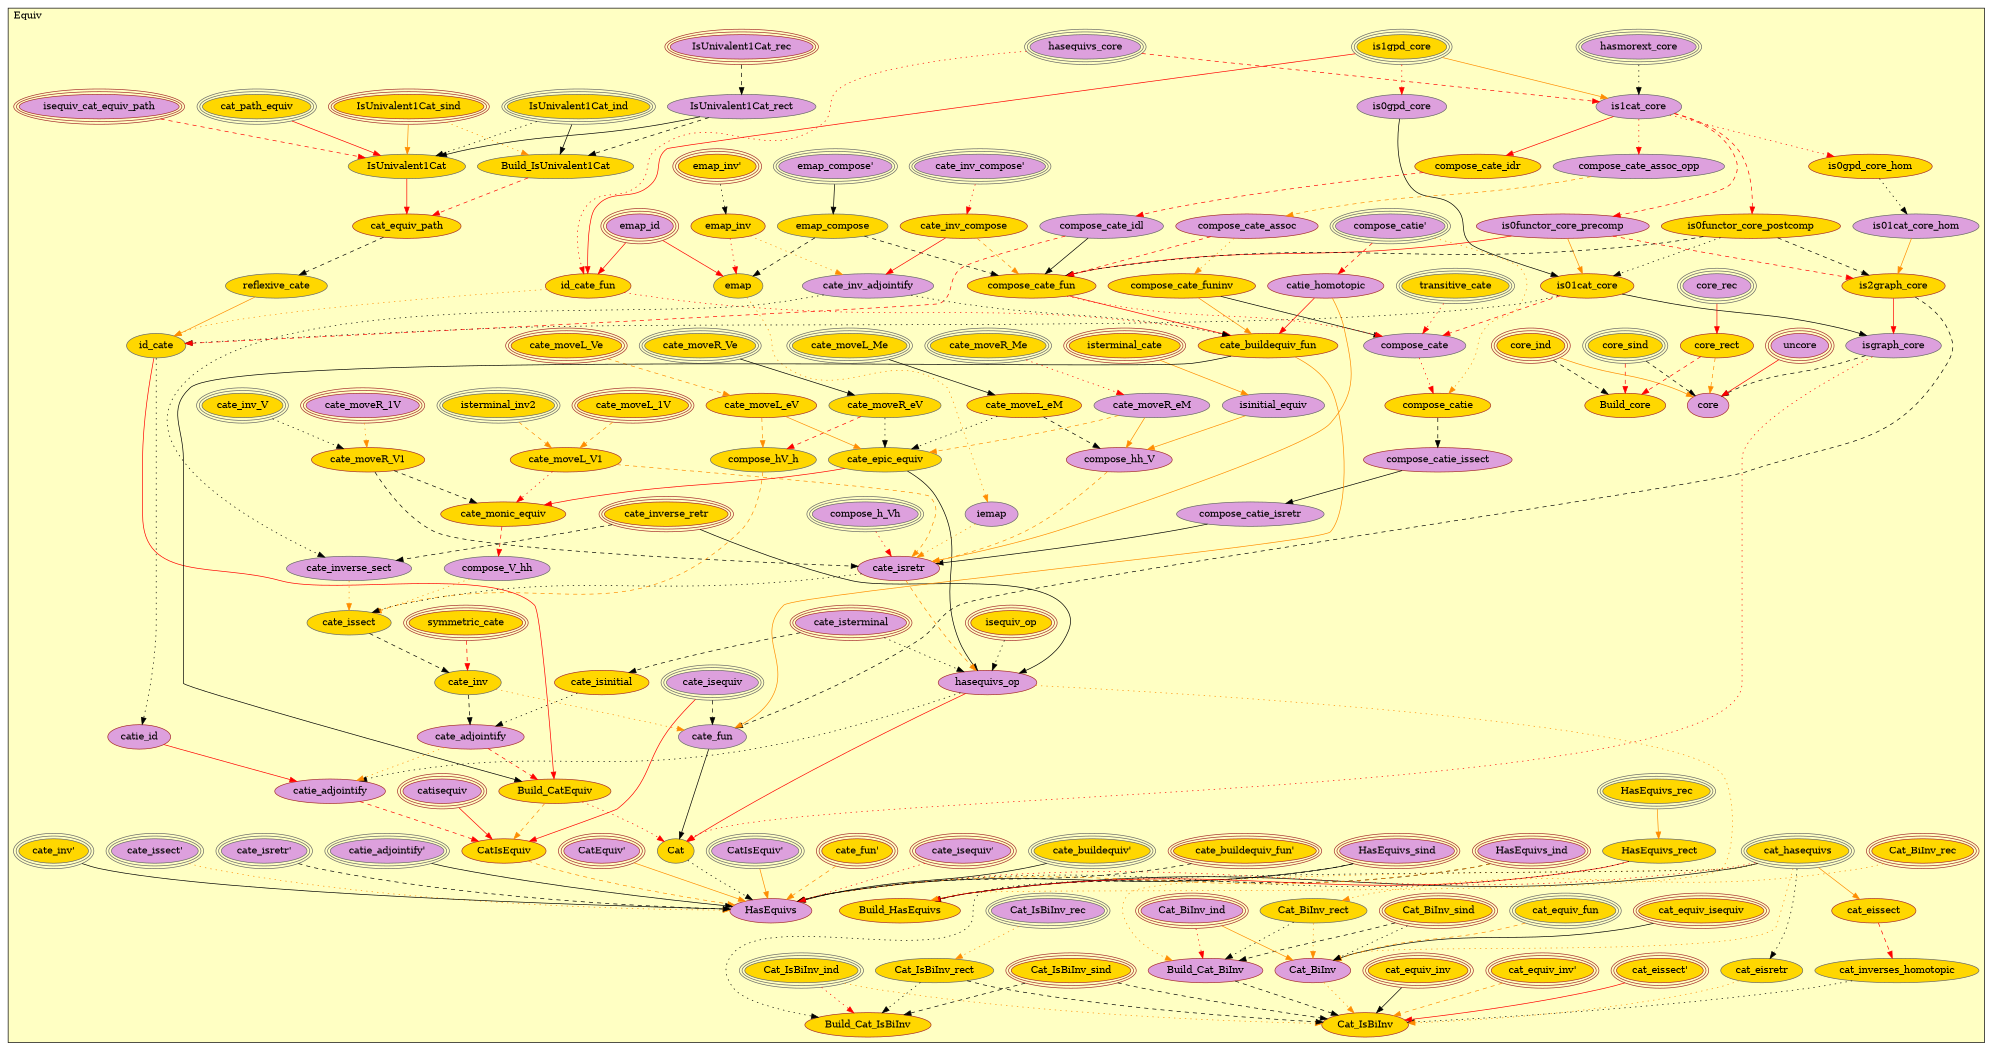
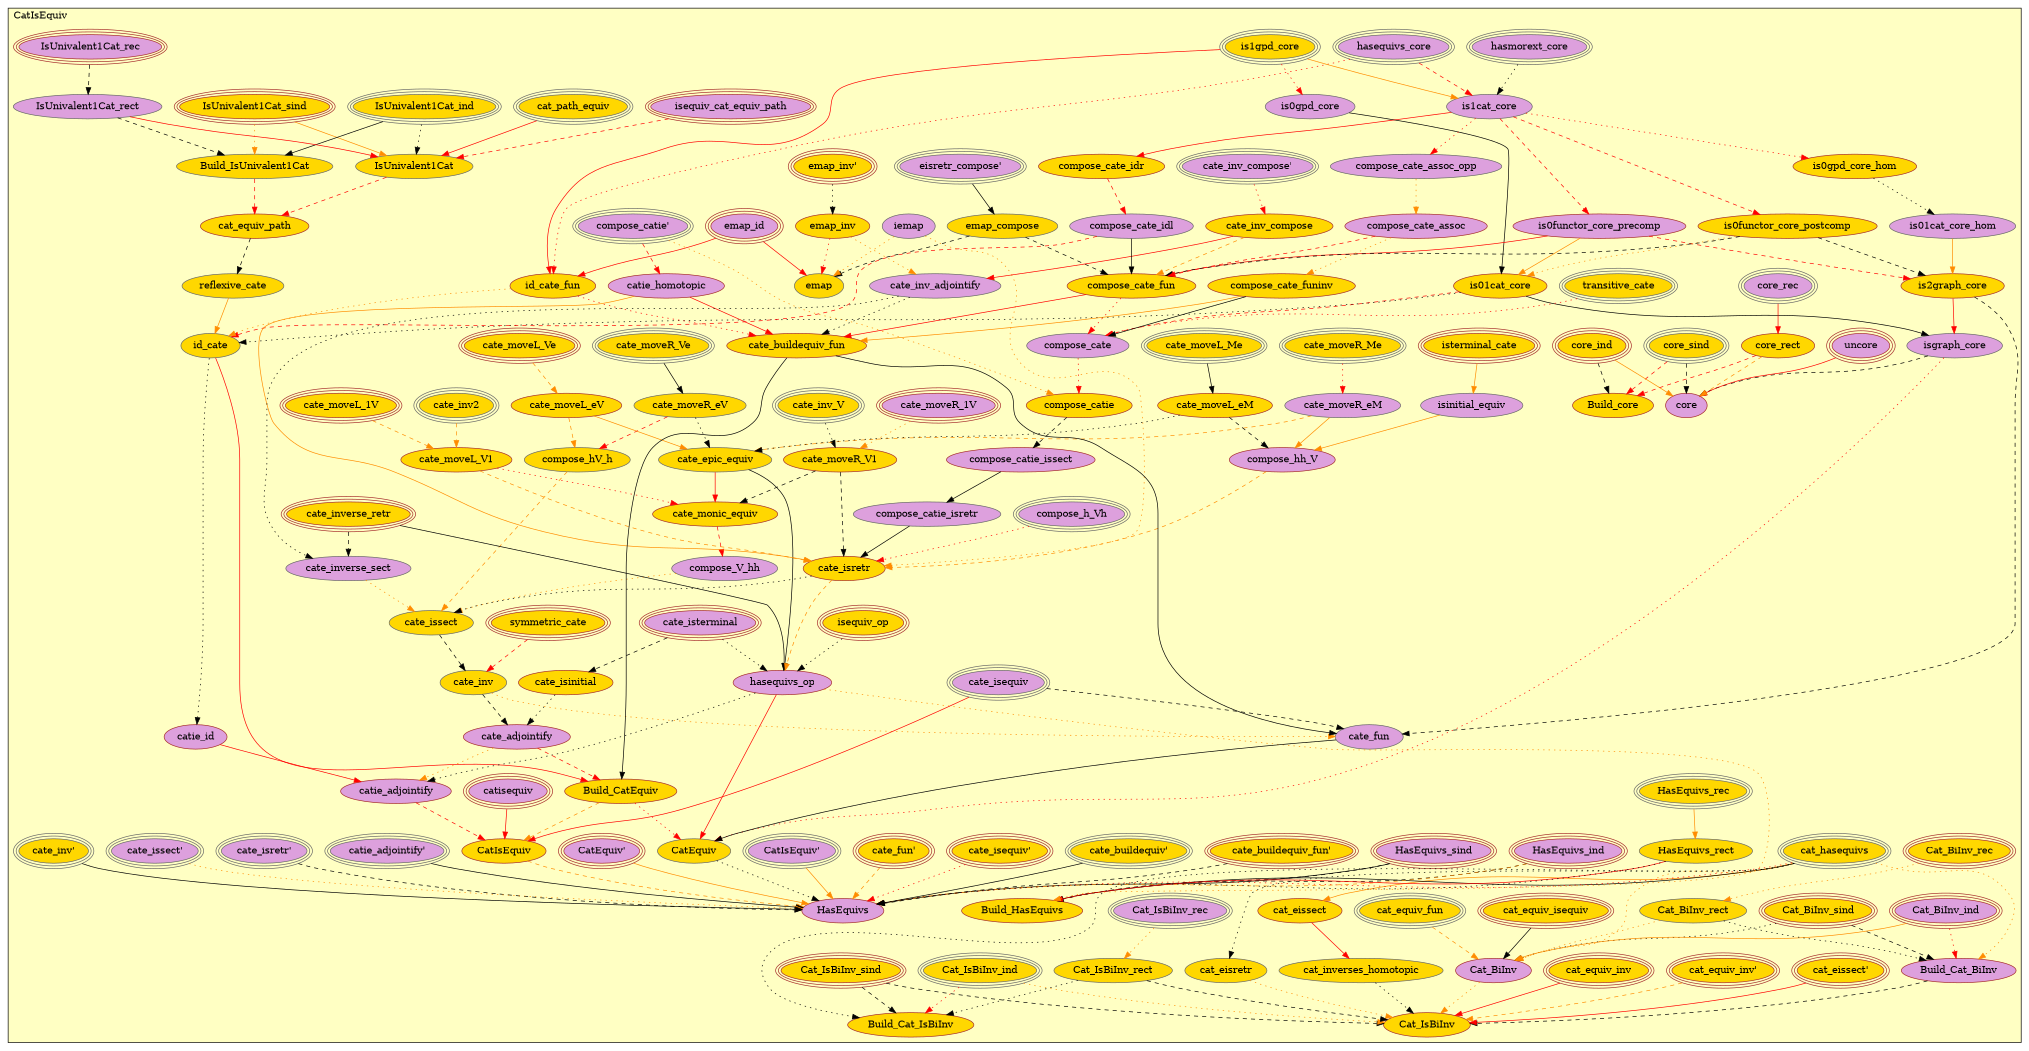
(28, 16) -> (40, 16)
(573, 135) -> (250, 136)
(835, 166) -> (960, 166)
(407, 193) -> (337, 195)
(1450, 195) -> (1416, 193)
(1670, 256) -> (1624, 254)
(883, 372) -> (867, 254)
(499, 405) -> (456, 405)
(1086, 565) -> (1150, 483)
(899, 568) -> (844, 568)
(676, 851) -> (694, 851)
(963, 851) -> (1000, 851)
(1884, 937) -> (1328, 938)
(1392, 998) -> (1511, 998)
